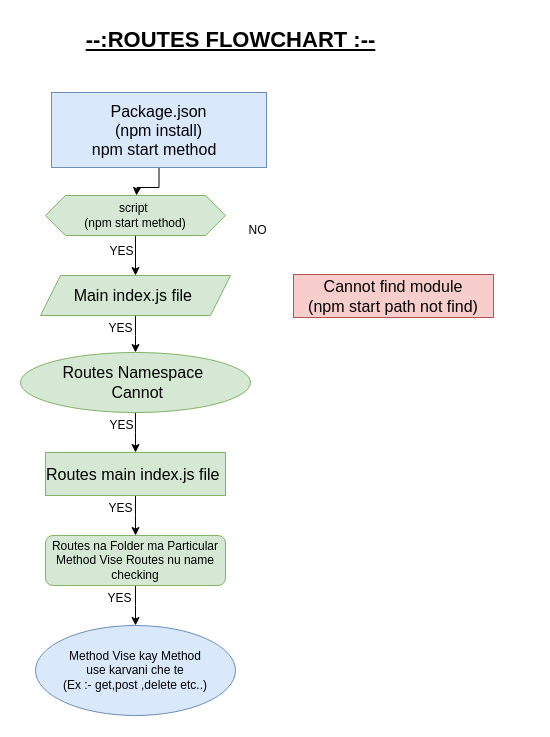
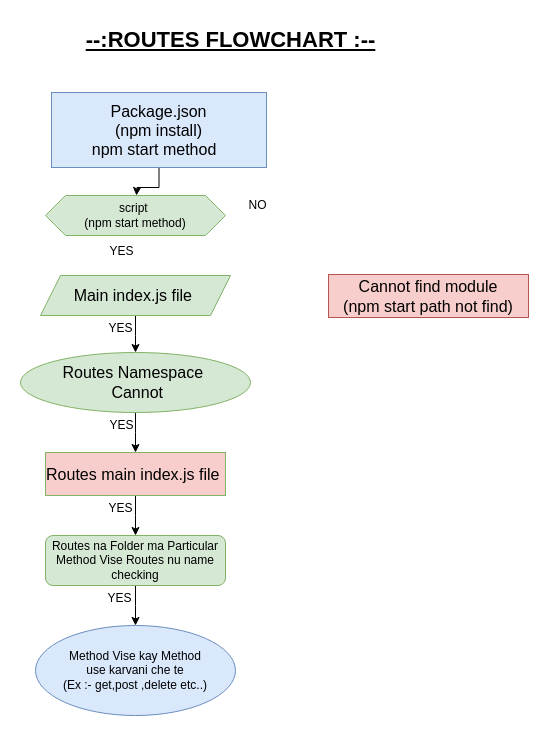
(258, 231) -> (258, 206)
(136, 252) -> none
(394, 296) -> (429, 296)
(136, 474) -> (136, 474)
